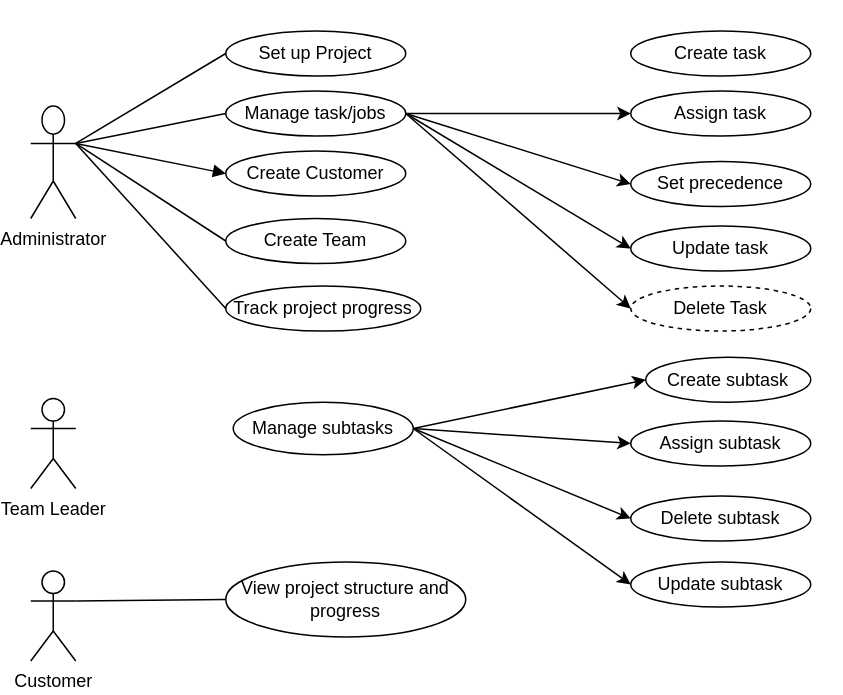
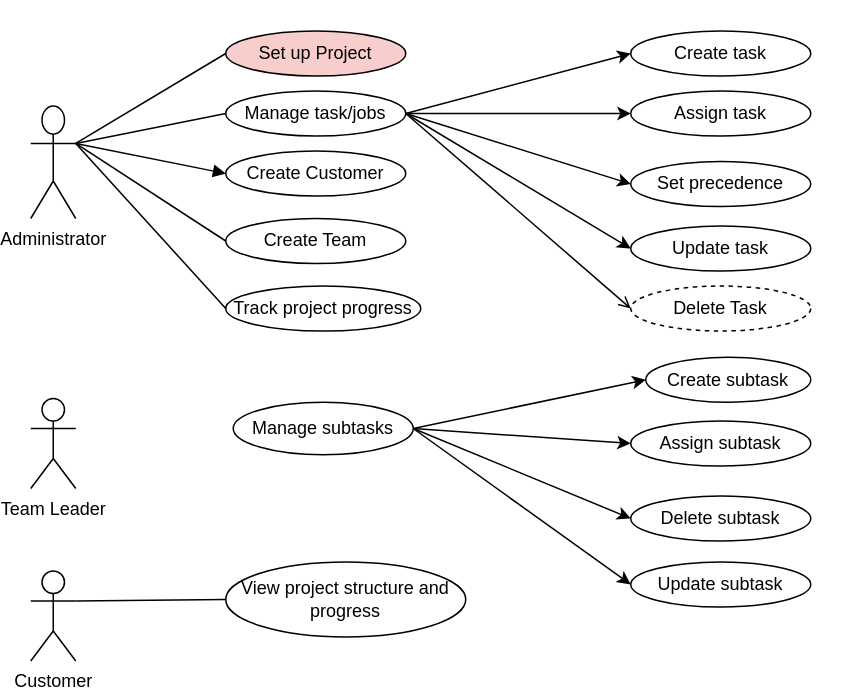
(316, 53) -> (316, 53)
none -> (517, 84)
(622, 301) -> (624, 302)
